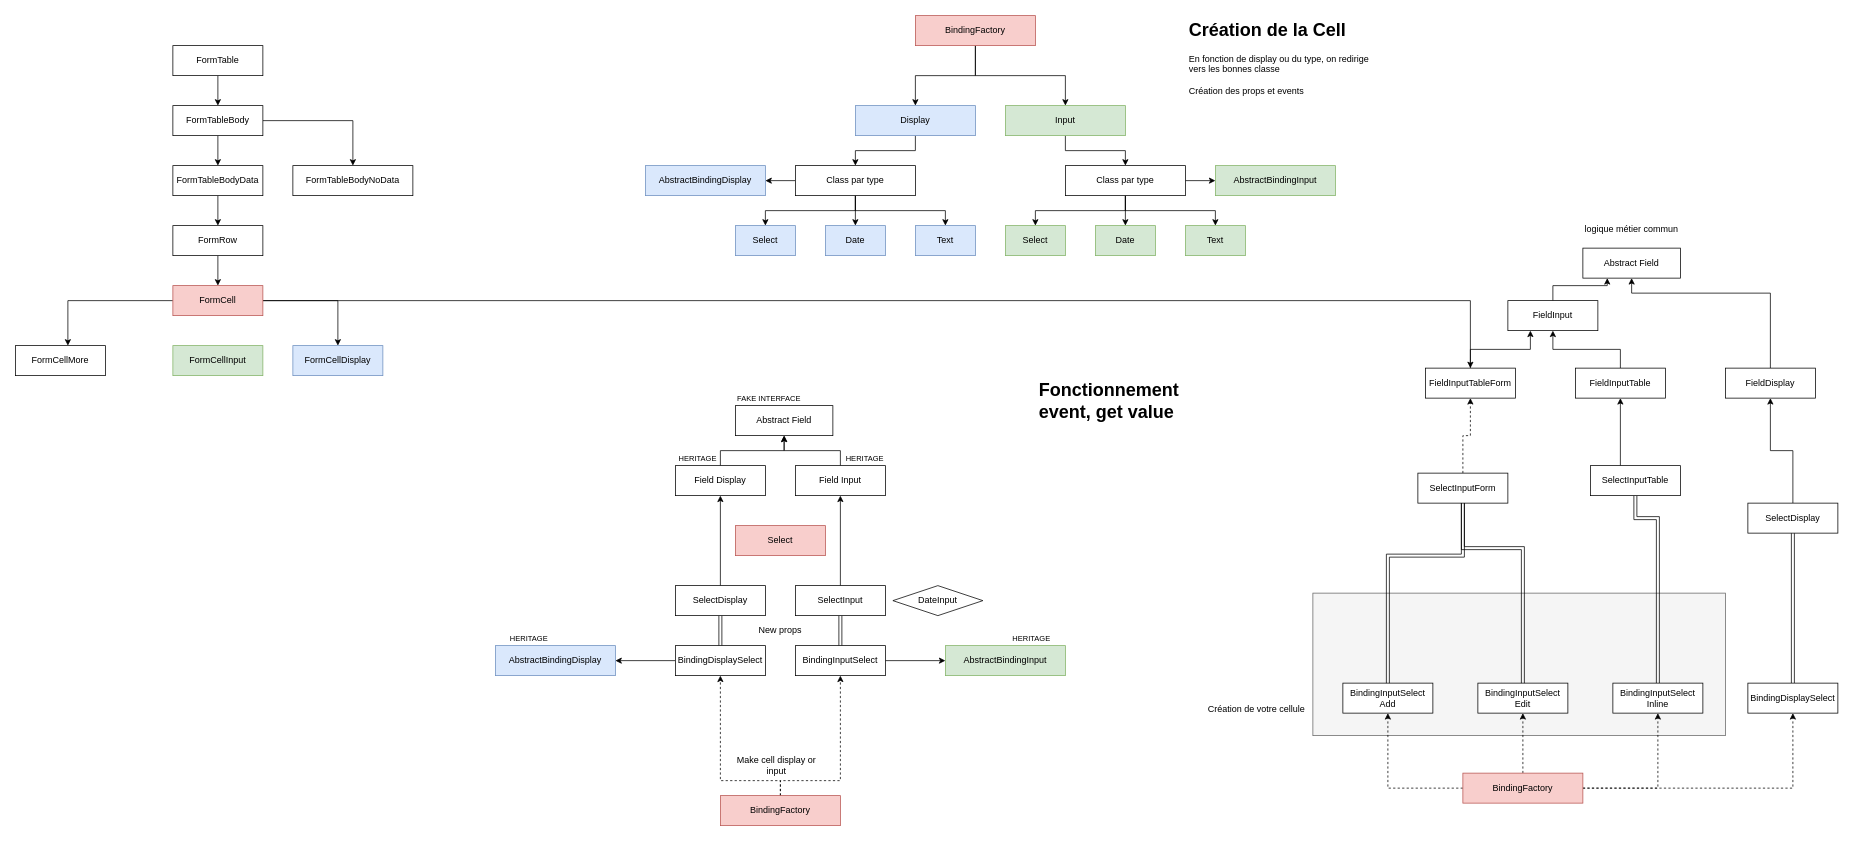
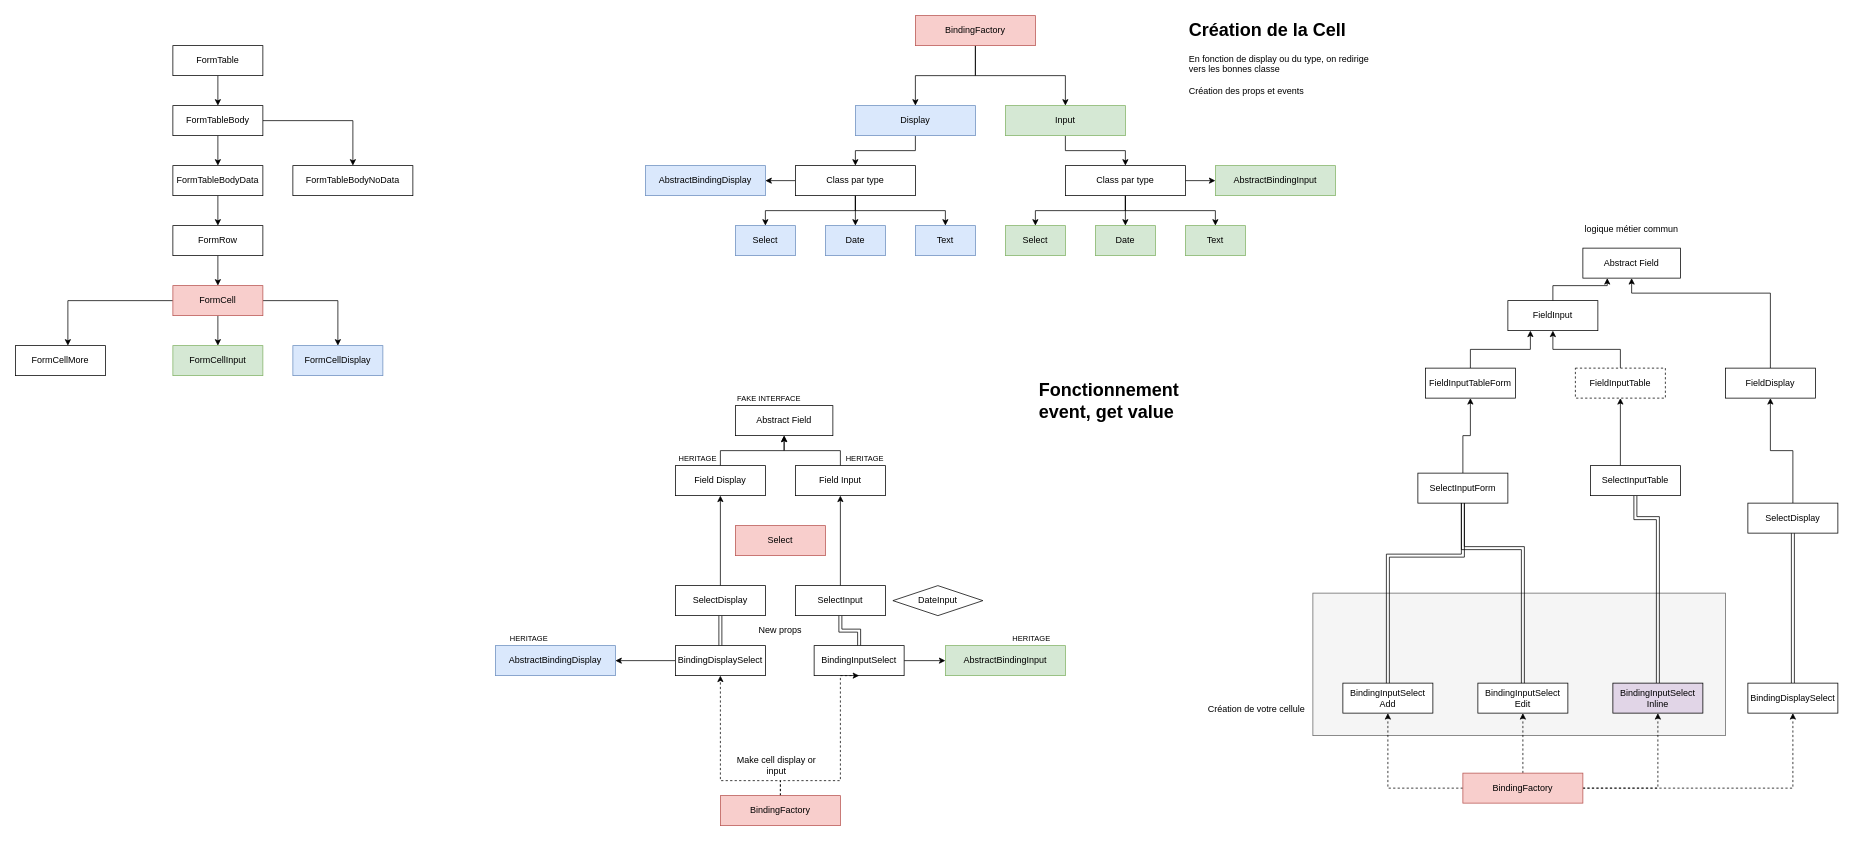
(927, 300) -> (218, 339)
(1620, 383) -> (1620, 383)
(1464, 435) -> (1464, 435)
(840, 660) -> (859, 660)
(1658, 698) -> (1658, 698)
